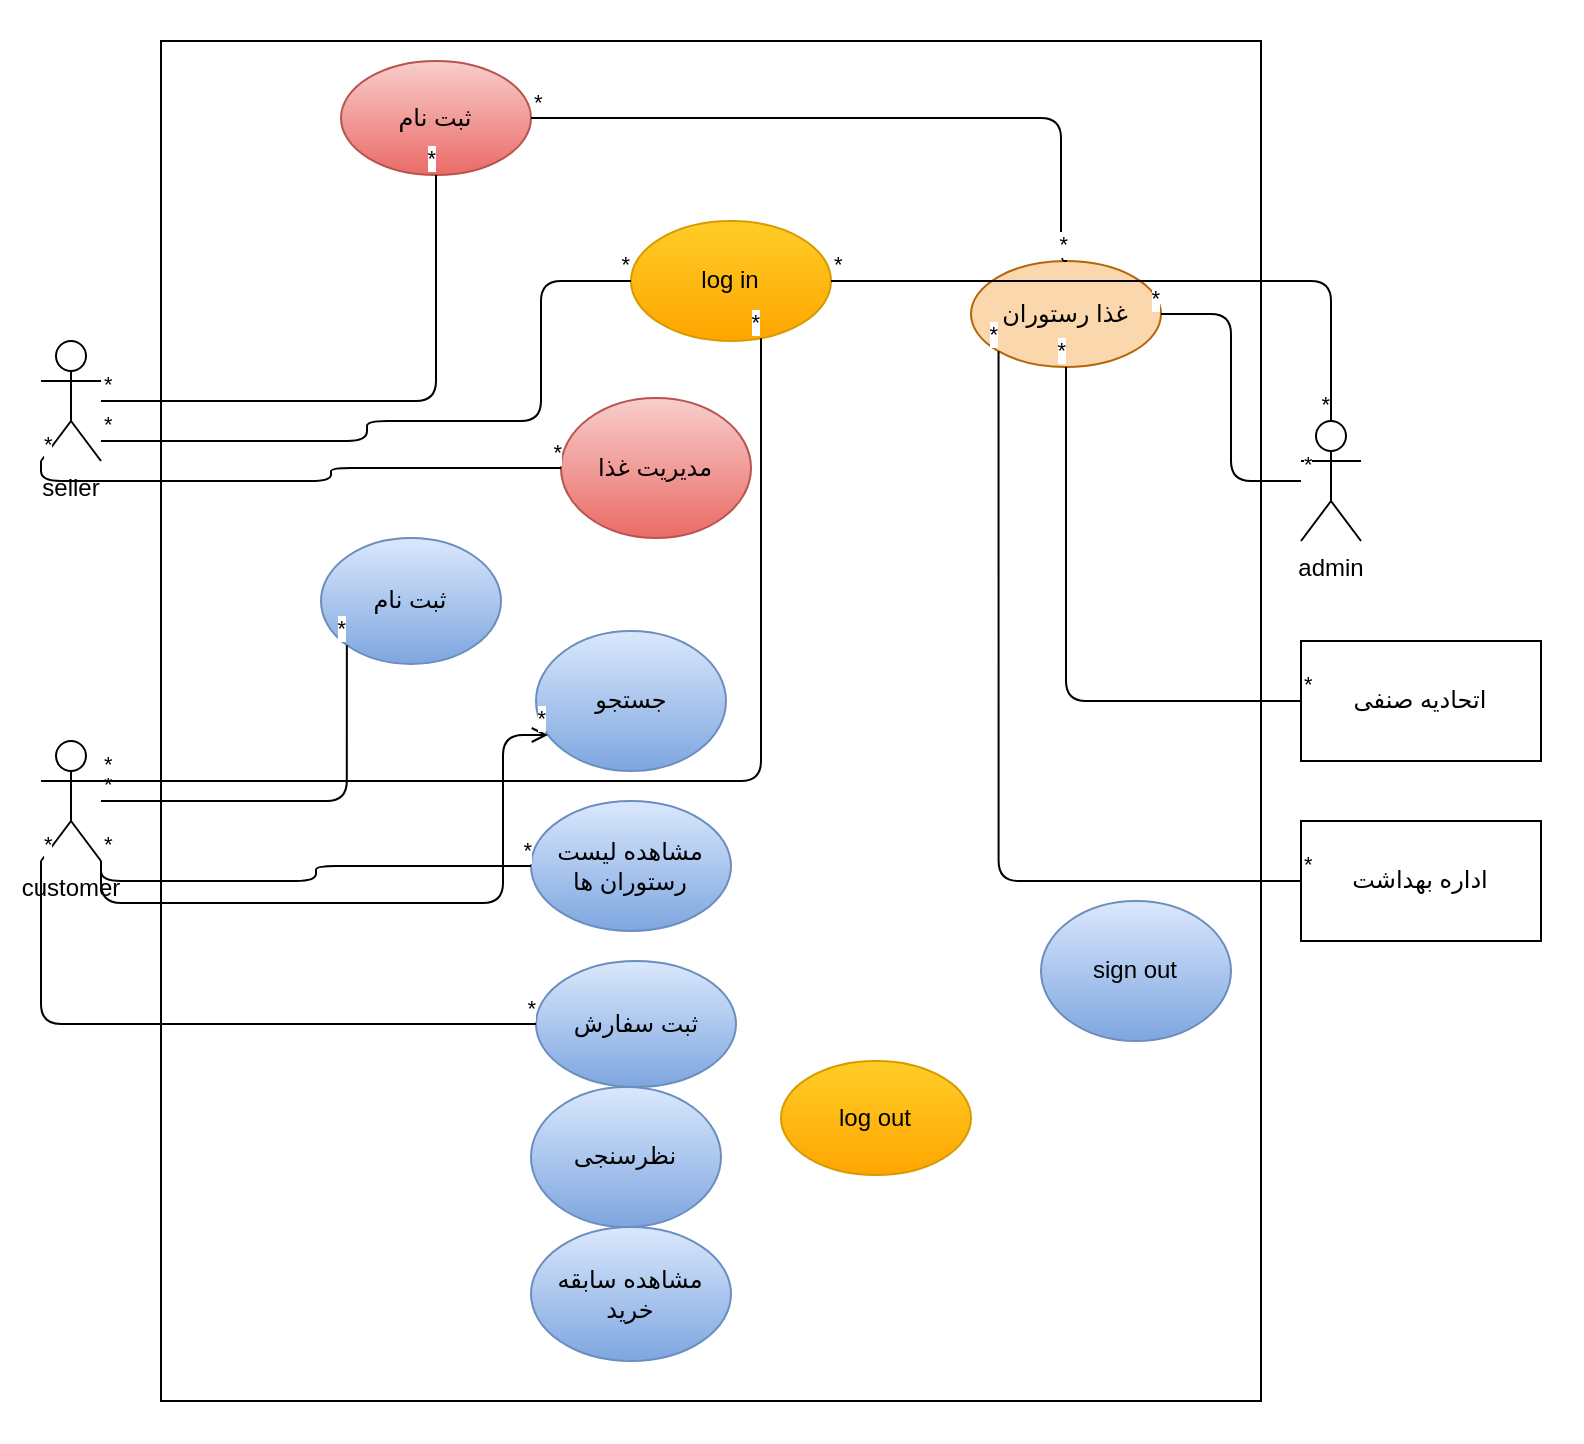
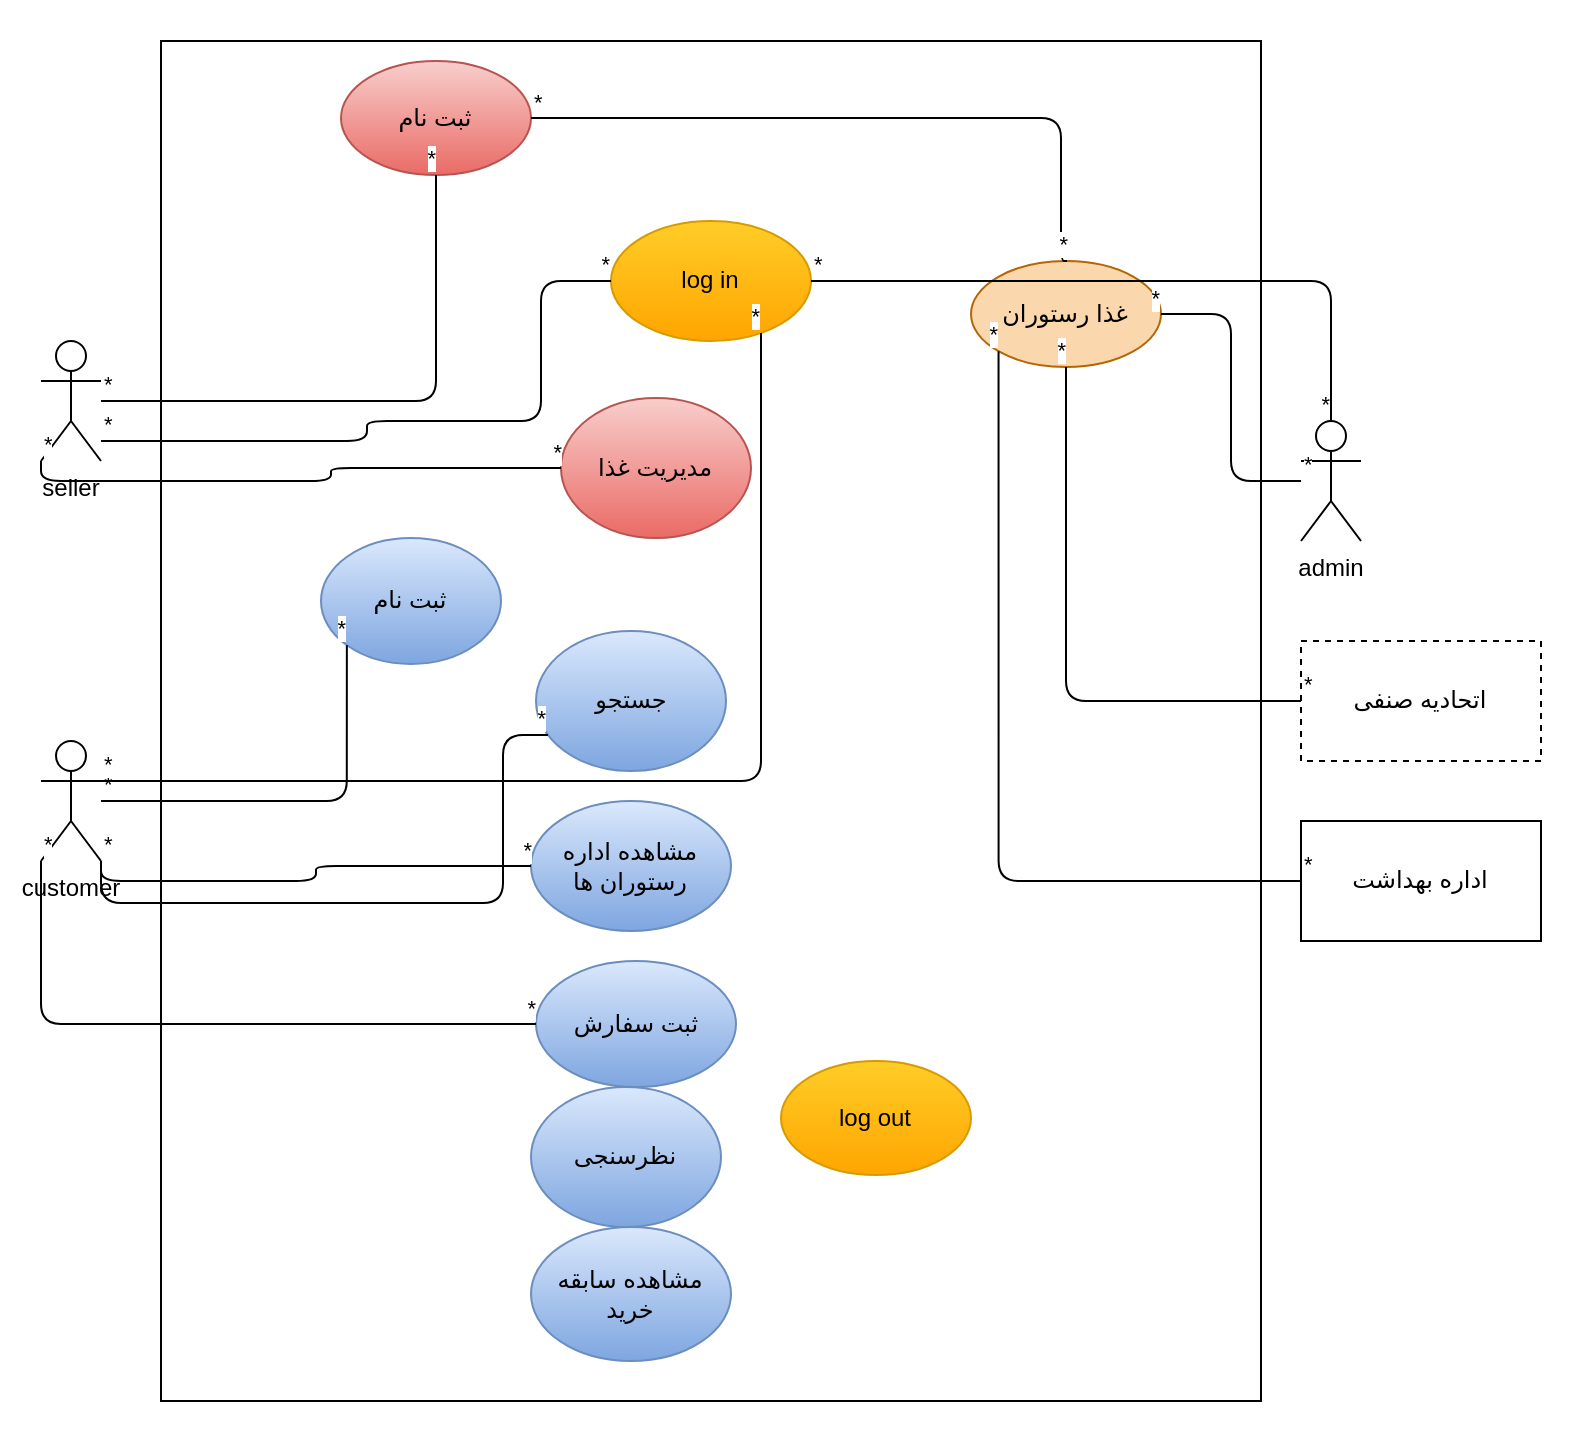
(731, 281) -> (711, 281)
(1421, 701) -> (1421, 701)
(539, 735) -> (542, 735)
(631, 867) -> (631, 867)
(1136, 971) -> none
